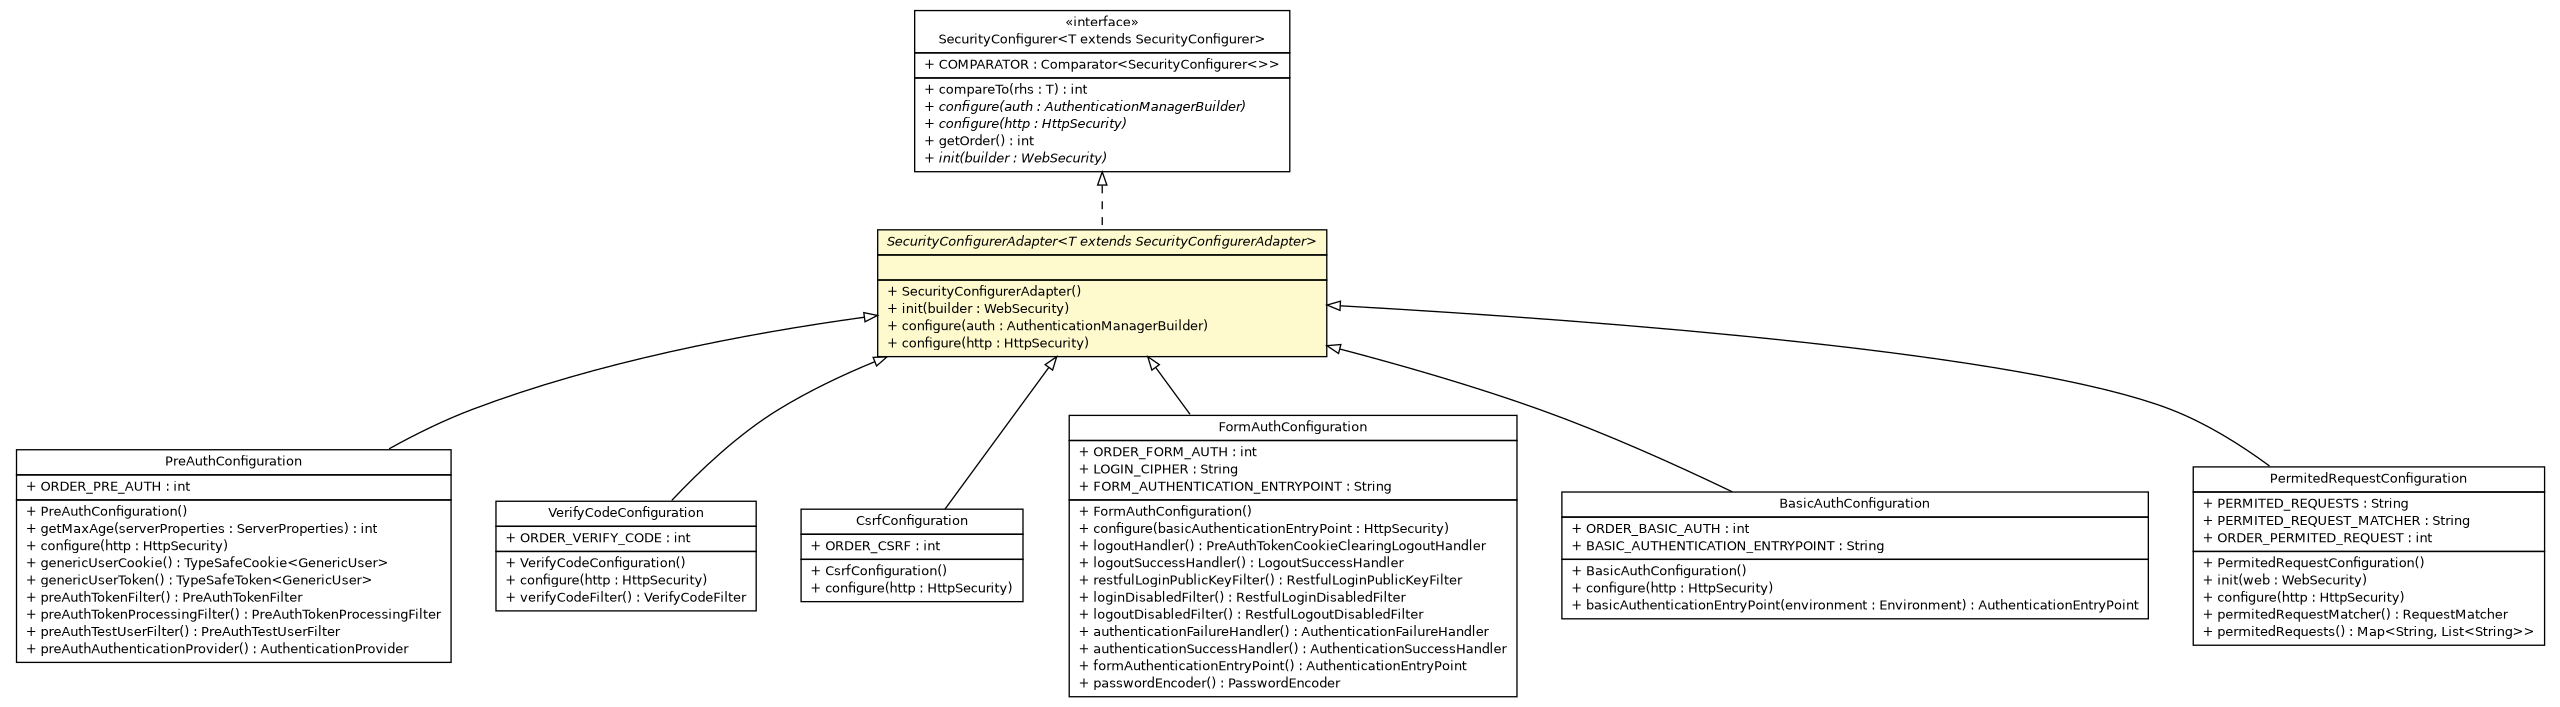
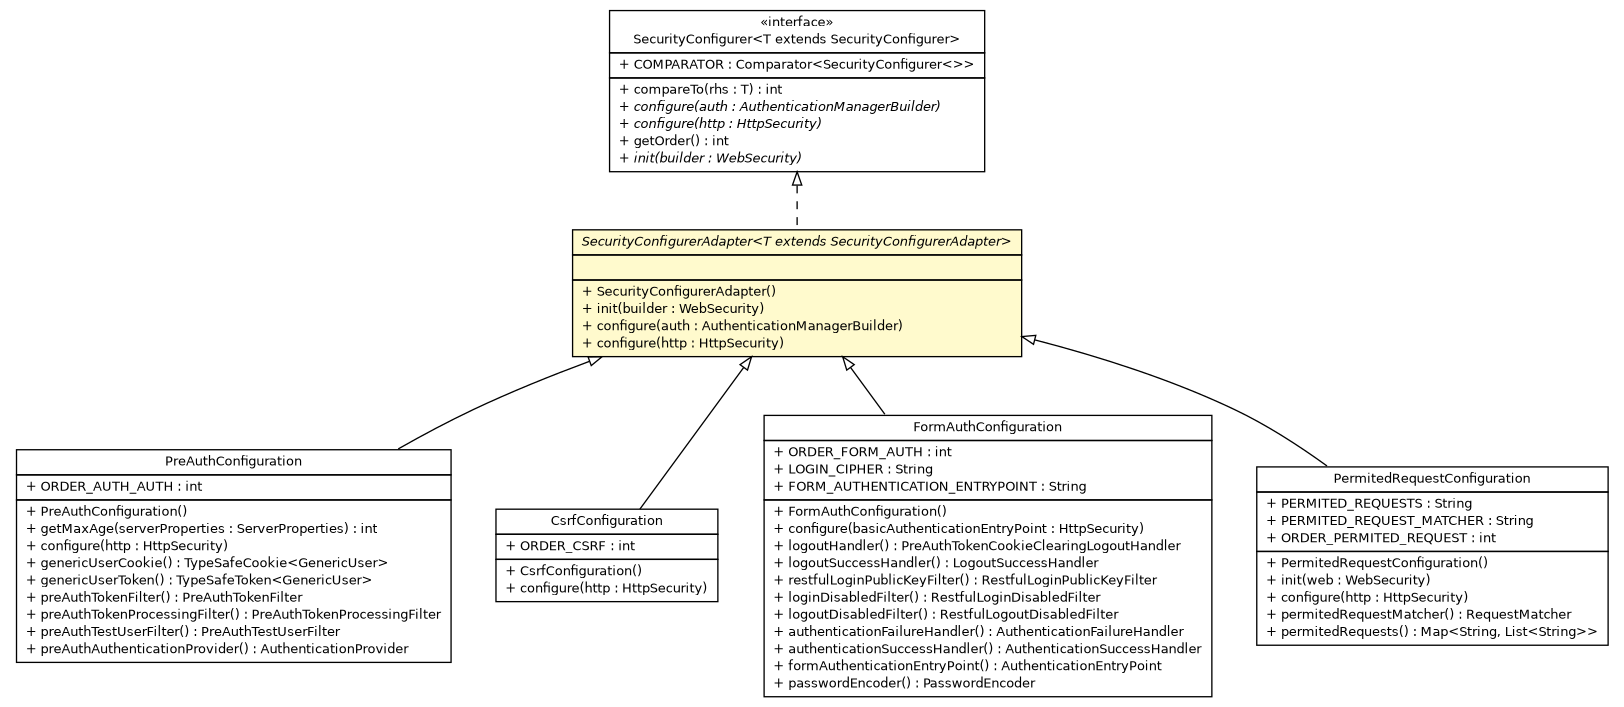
(108, 487) -> (114, 487)
(625, 555) -> none
(1855, 555) -> none
